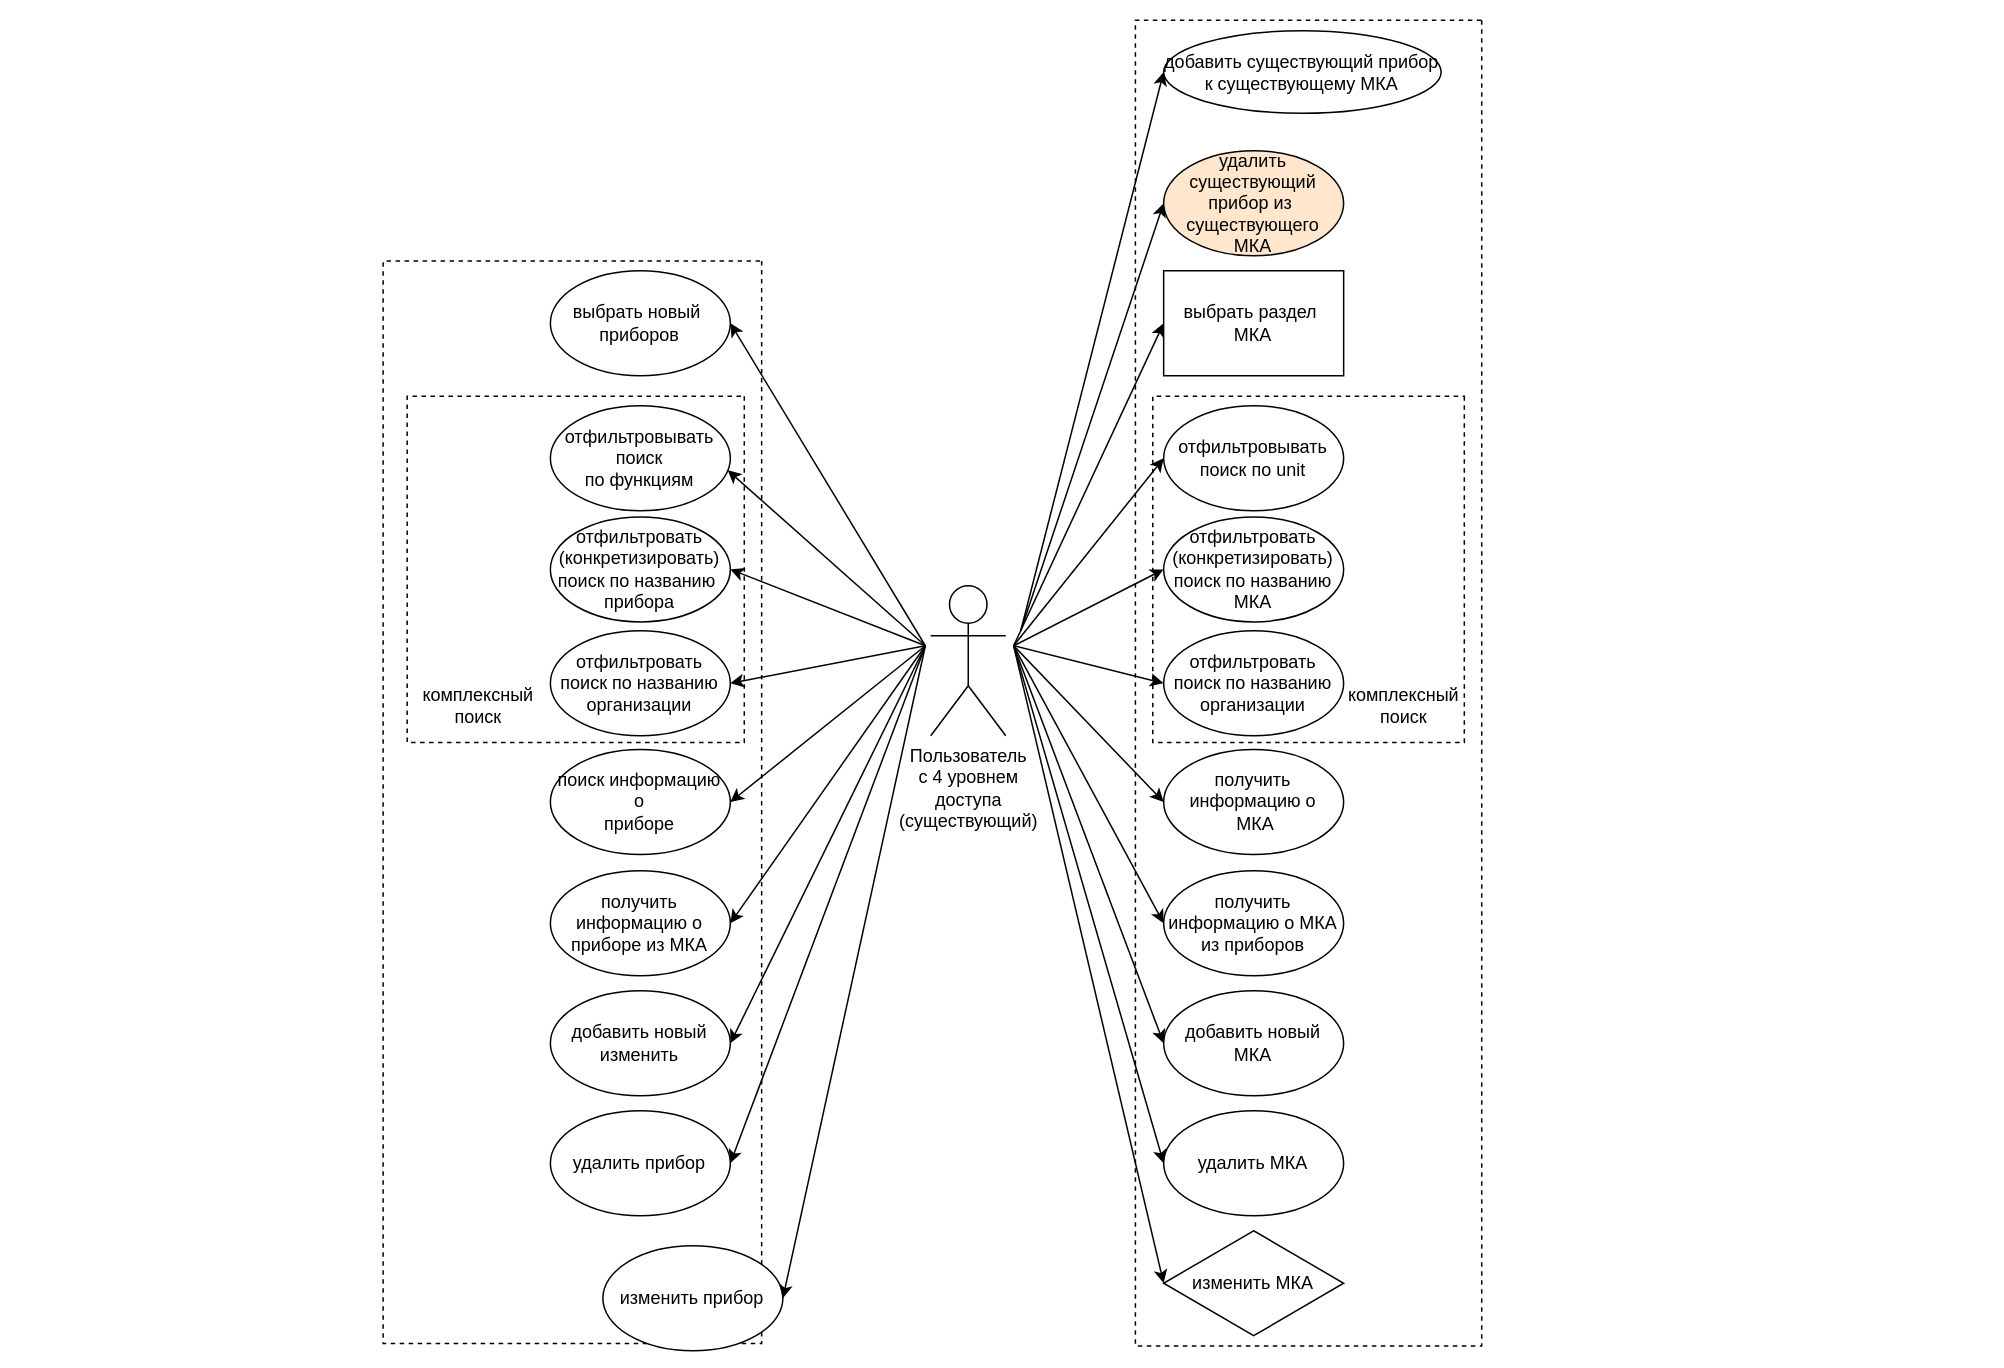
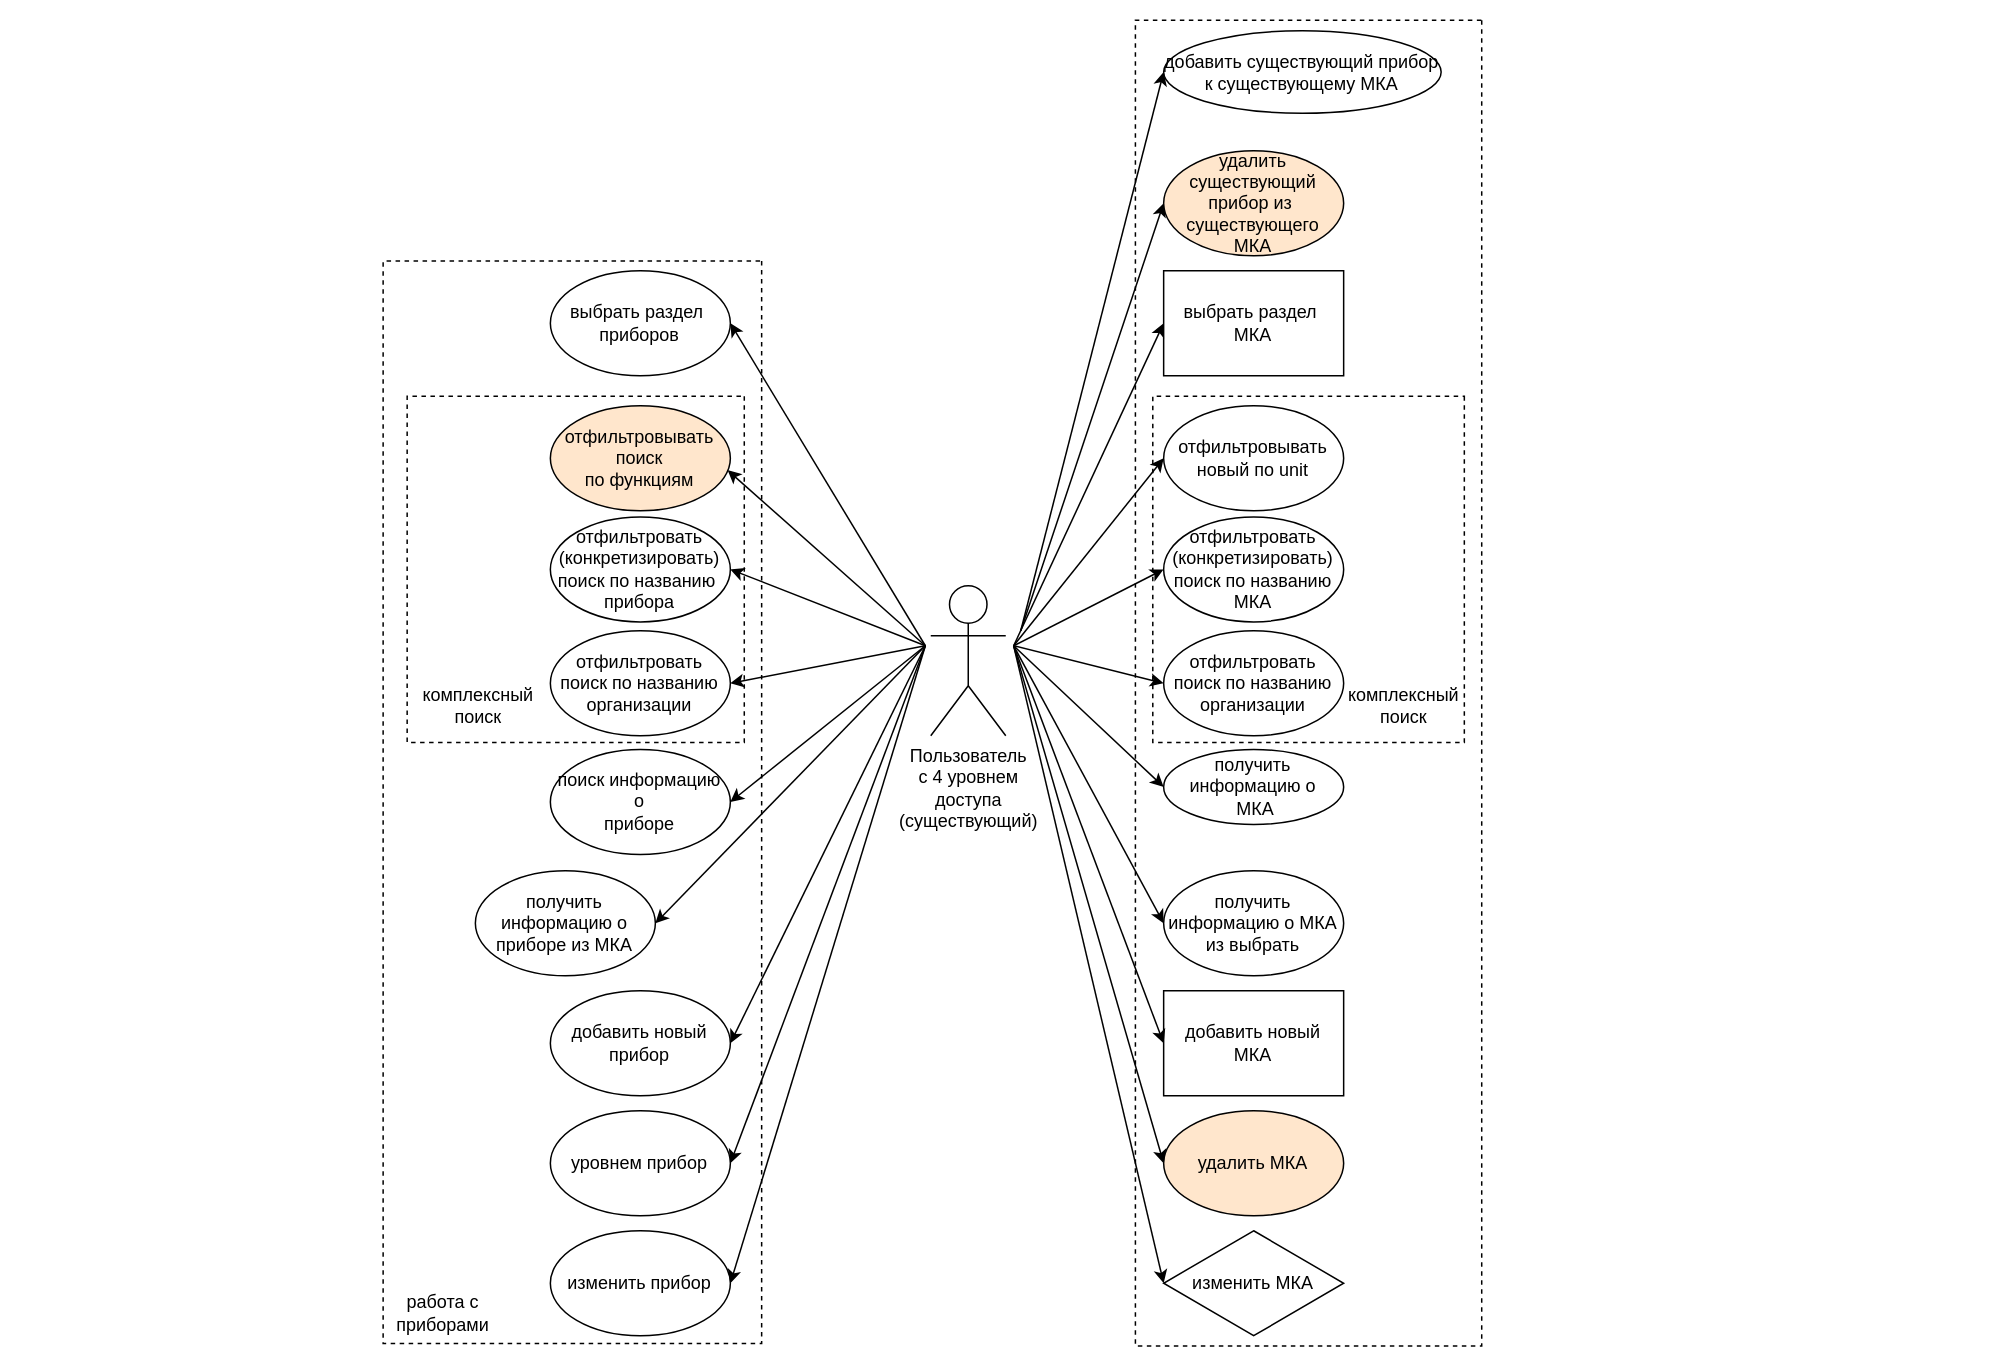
(640, 323) -> (640, 323)
(640, 458) -> (640, 458)
(1253, 458) -> (1253, 458)
(1254, 802) -> (1254, 787)
(640, 923) -> (565, 923)
(1253, 923) -> (1253, 923)
(640, 1043) -> (640, 1043)
(1254, 1043) -> (1254, 1043)
(640, 1163) -> (640, 1163)
(1254, 1163) -> (1254, 1163)
(693, 1298) -> (640, 1283)
none -> (443, 1313)
